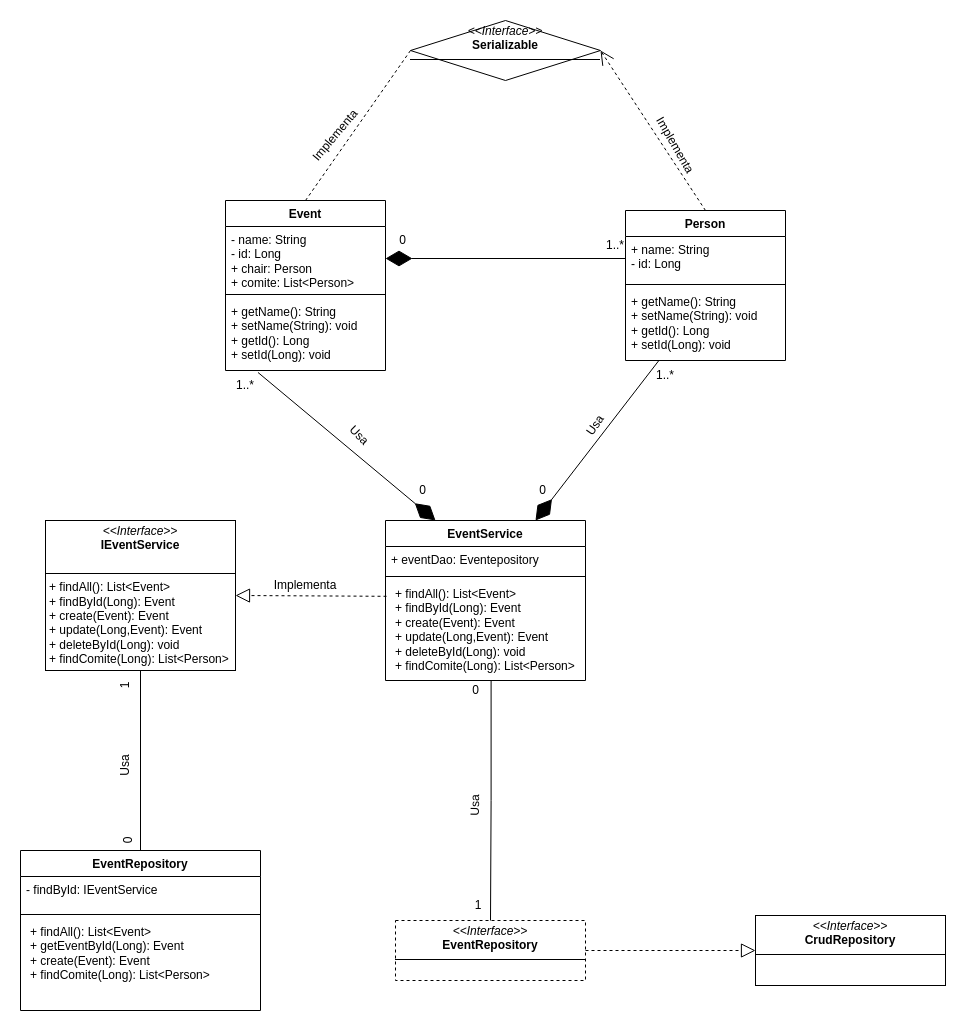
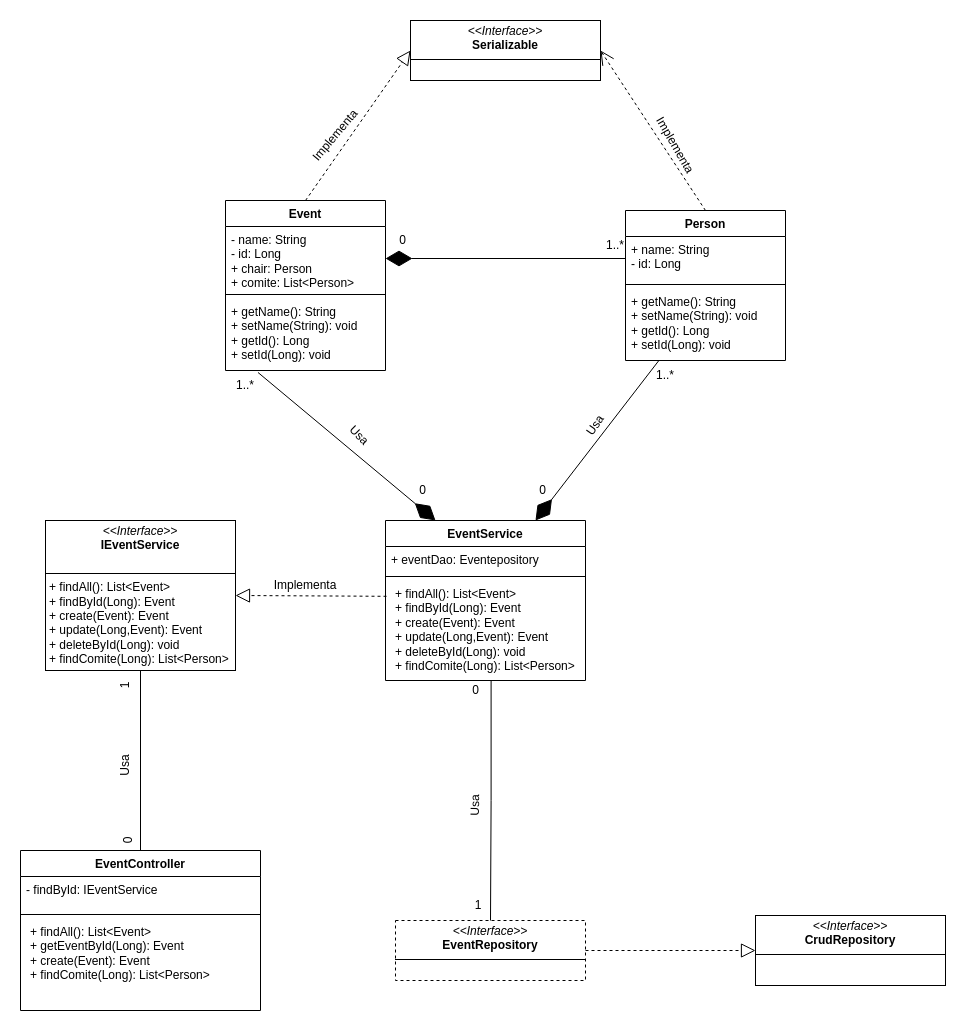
(506, 51) -> (506, 51)
(405, 58) -> (402, 63)
(141, 865) -> (141, 865)
